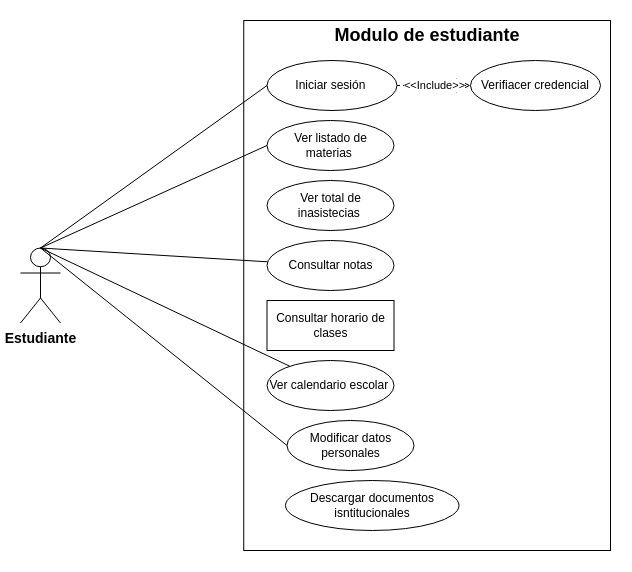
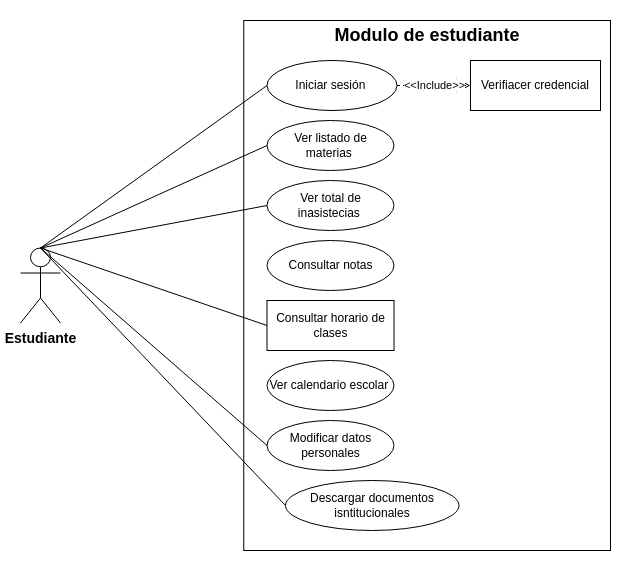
(536, 86) -> (536, 86)
none -> (156, 226)
(157, 255) -> (157, 288)
(170, 310) -> (170, 384)
(351, 446) -> (331, 446)
